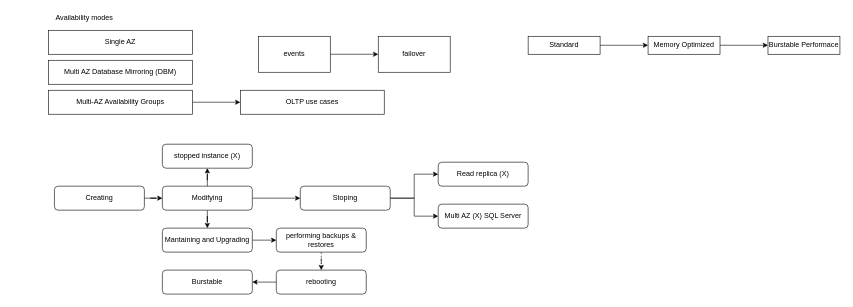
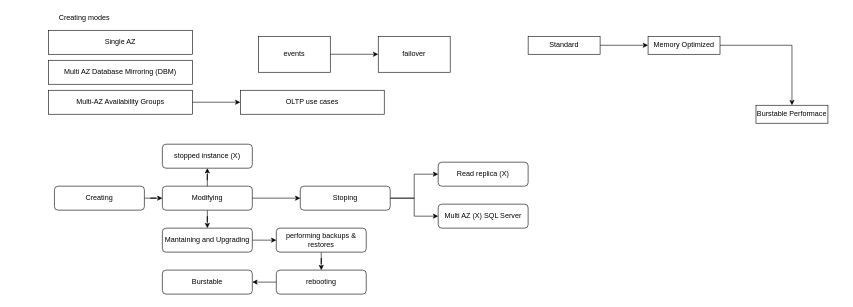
(84, 18) -> (84, 18)
(804, 45) -> (792, 114)
(321, 263) -> (321, 263)
